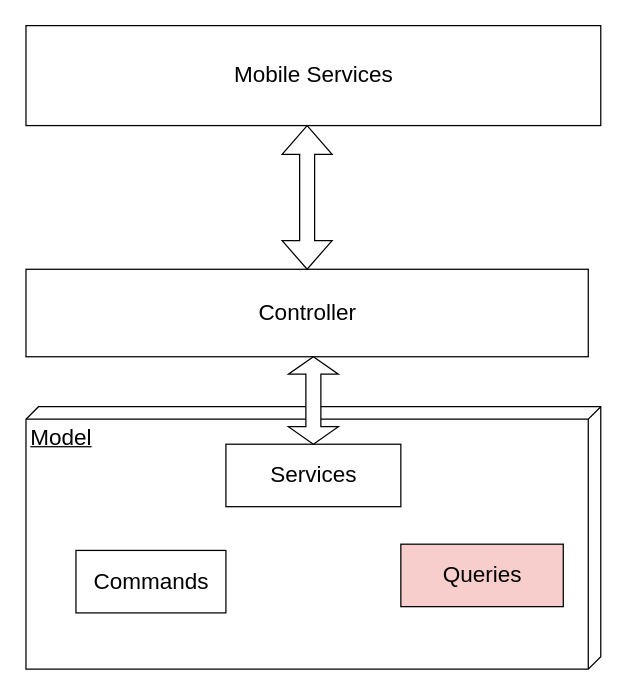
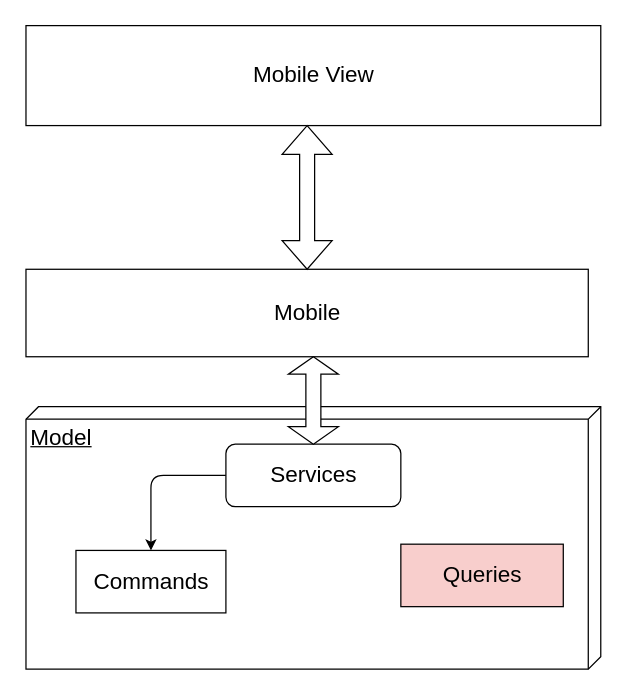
(314, 76) -> (314, 76)
(308, 313) -> (308, 313)
none -> (160, 476)
(313, 476) -> (313, 476)
